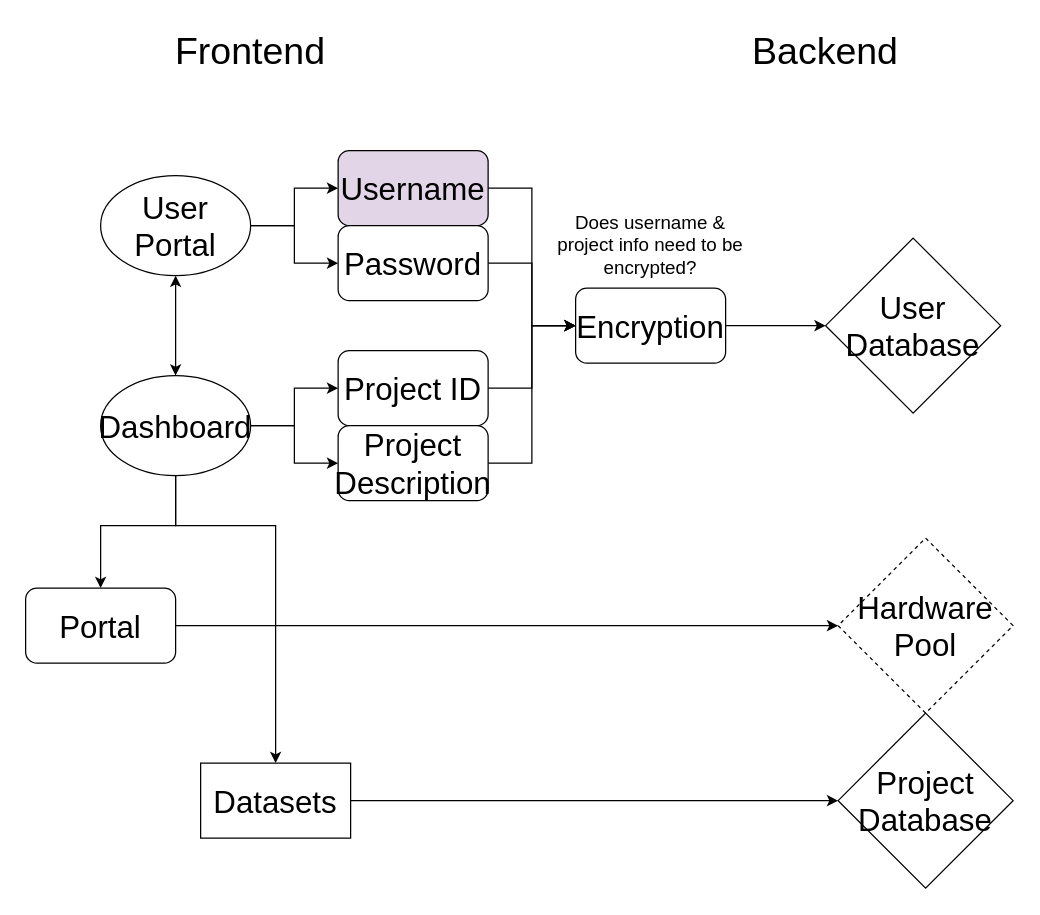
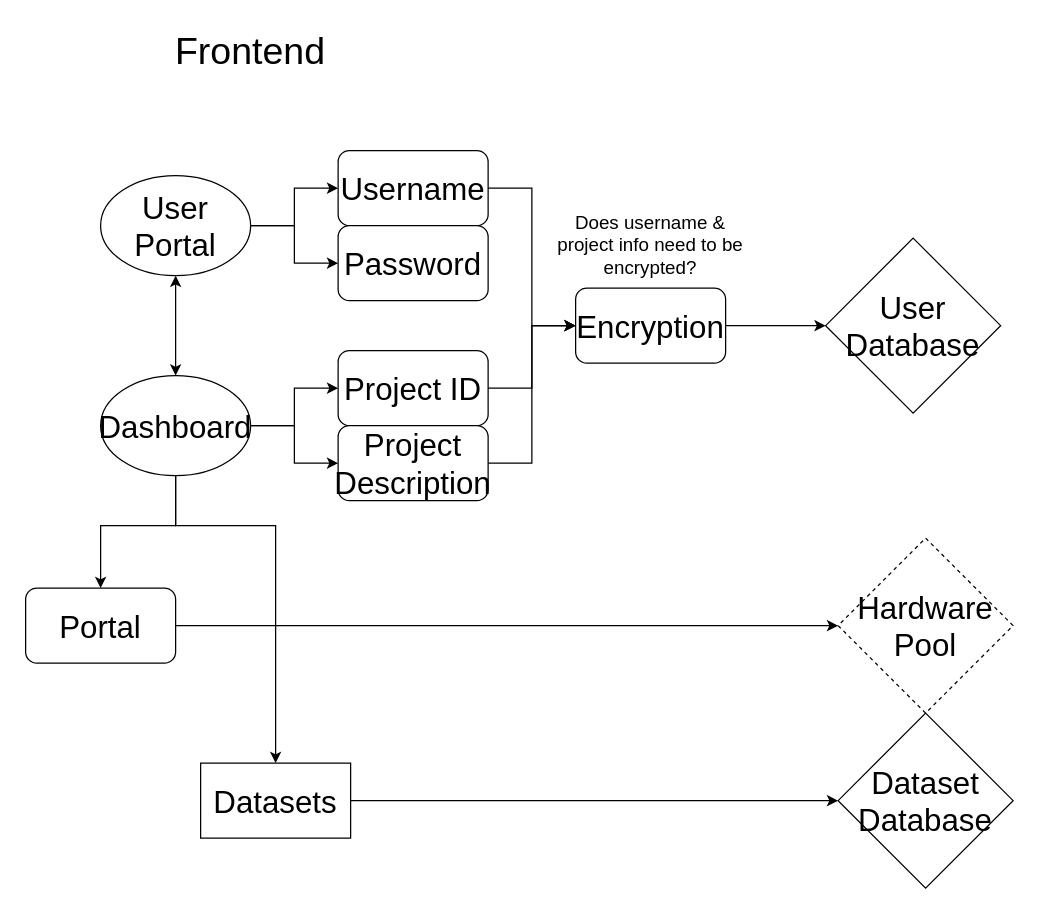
(826, 51) -> none
(413, 188) -> (413, 188)
(508, 263) -> none
(926, 801) -> (926, 801)
